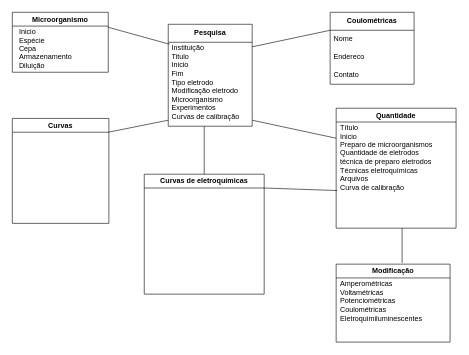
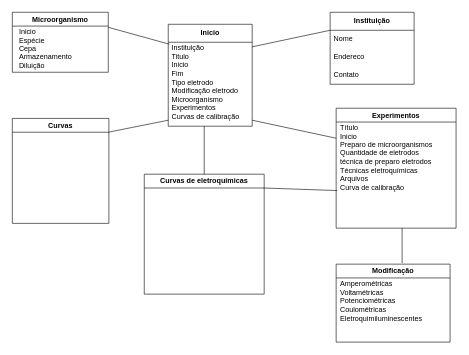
(372, 21) -> (372, 21)
(210, 33) -> (210, 33)
(396, 116) -> (396, 116)
